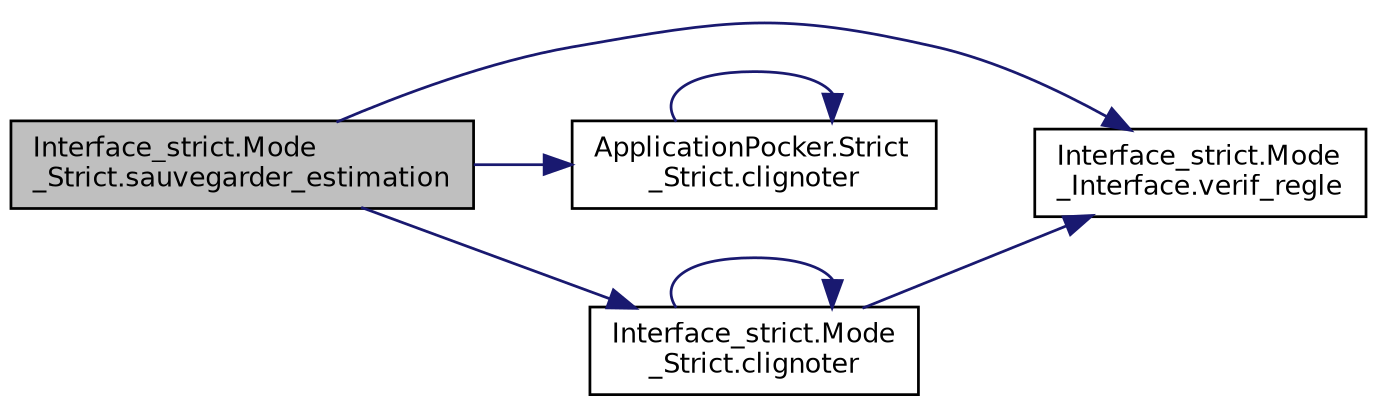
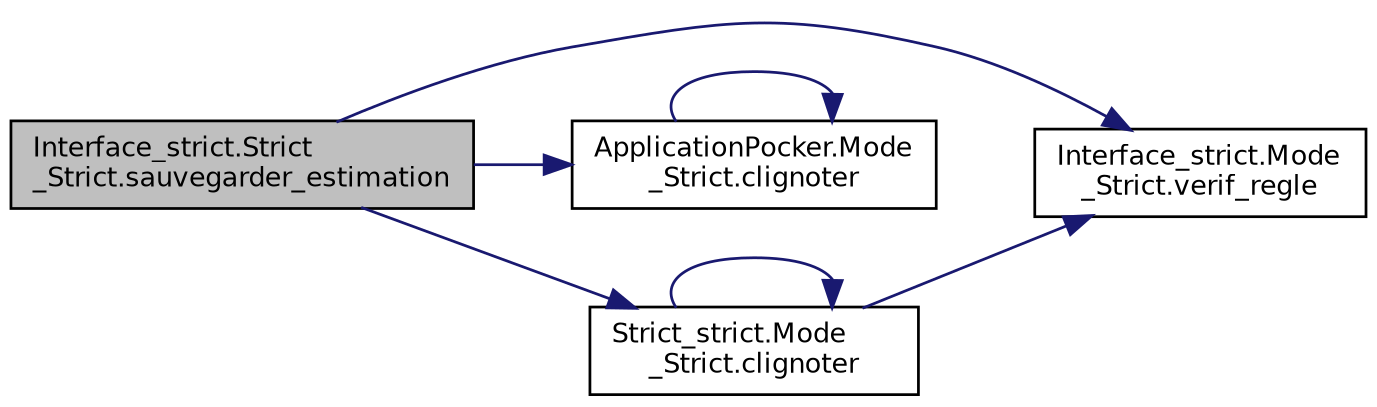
(242, 165) -> (242, 165)
(754, 165) -> (754, 165)
(1200, 173) -> (1200, 173)
(754, 351) -> (754, 351)
